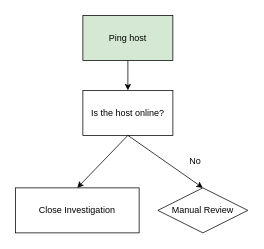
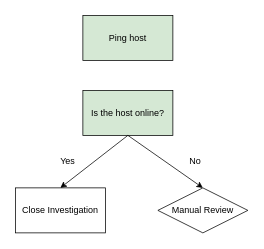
(128, 84) -> none
(128, 113) -> (128, 113)
none -> (68, 162)
(77, 210) -> (60, 210)
